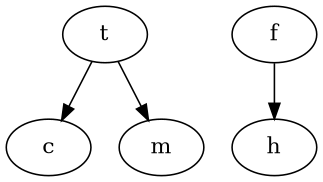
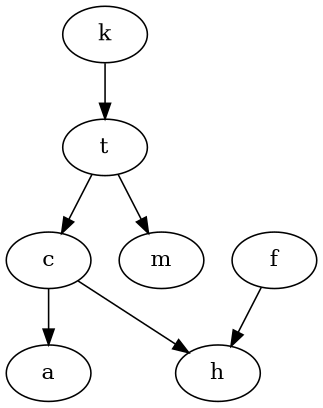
none -> (105, 34)
none -> (127, 313)
none -> (49, 373)
